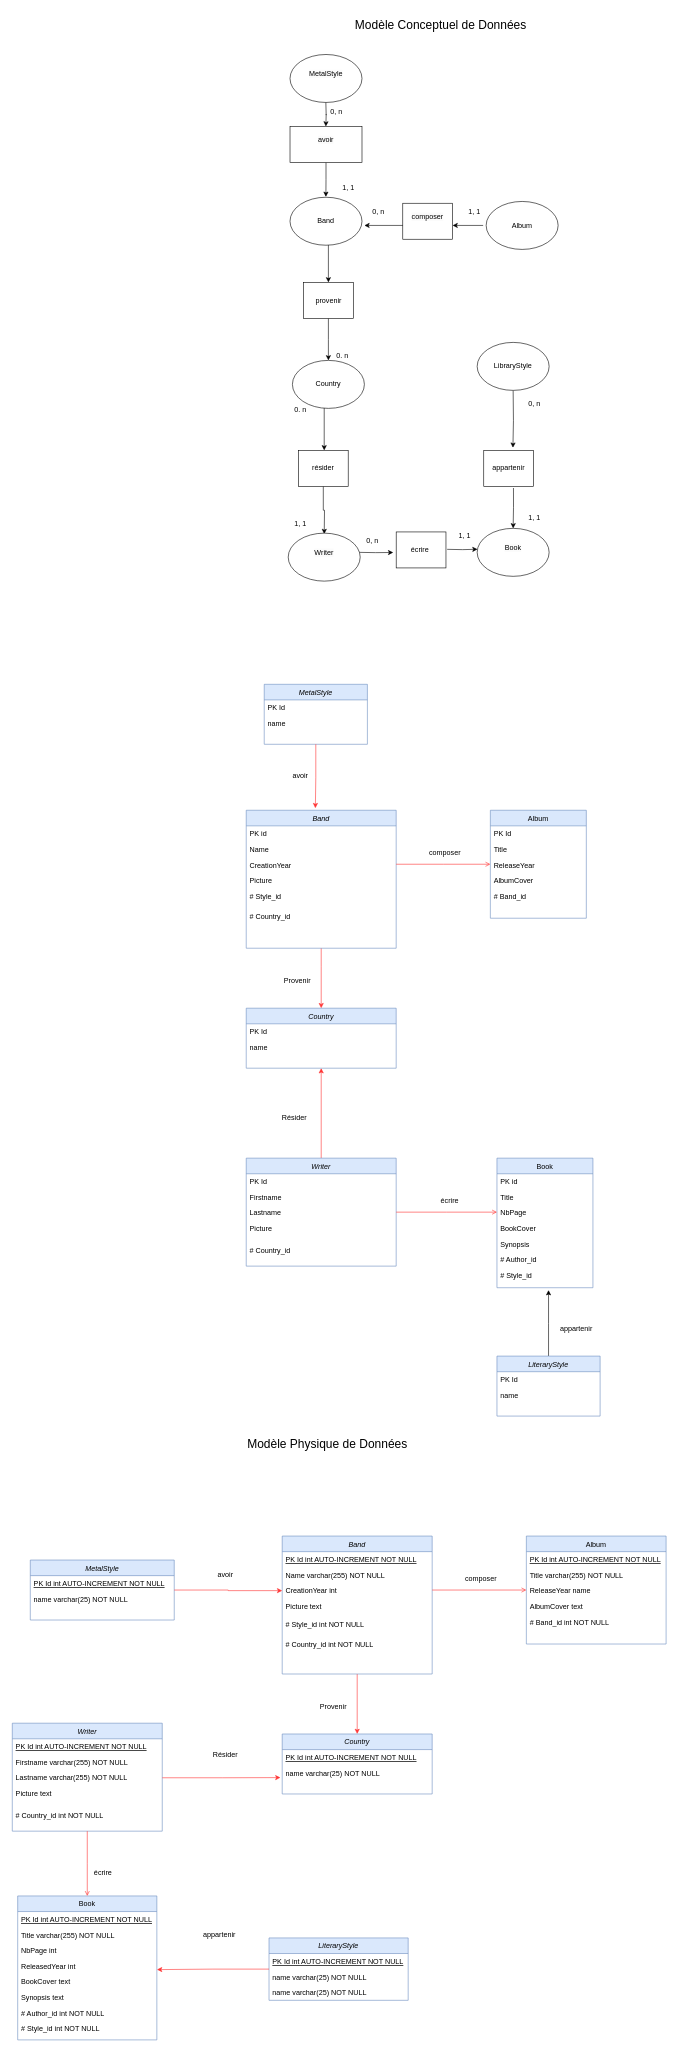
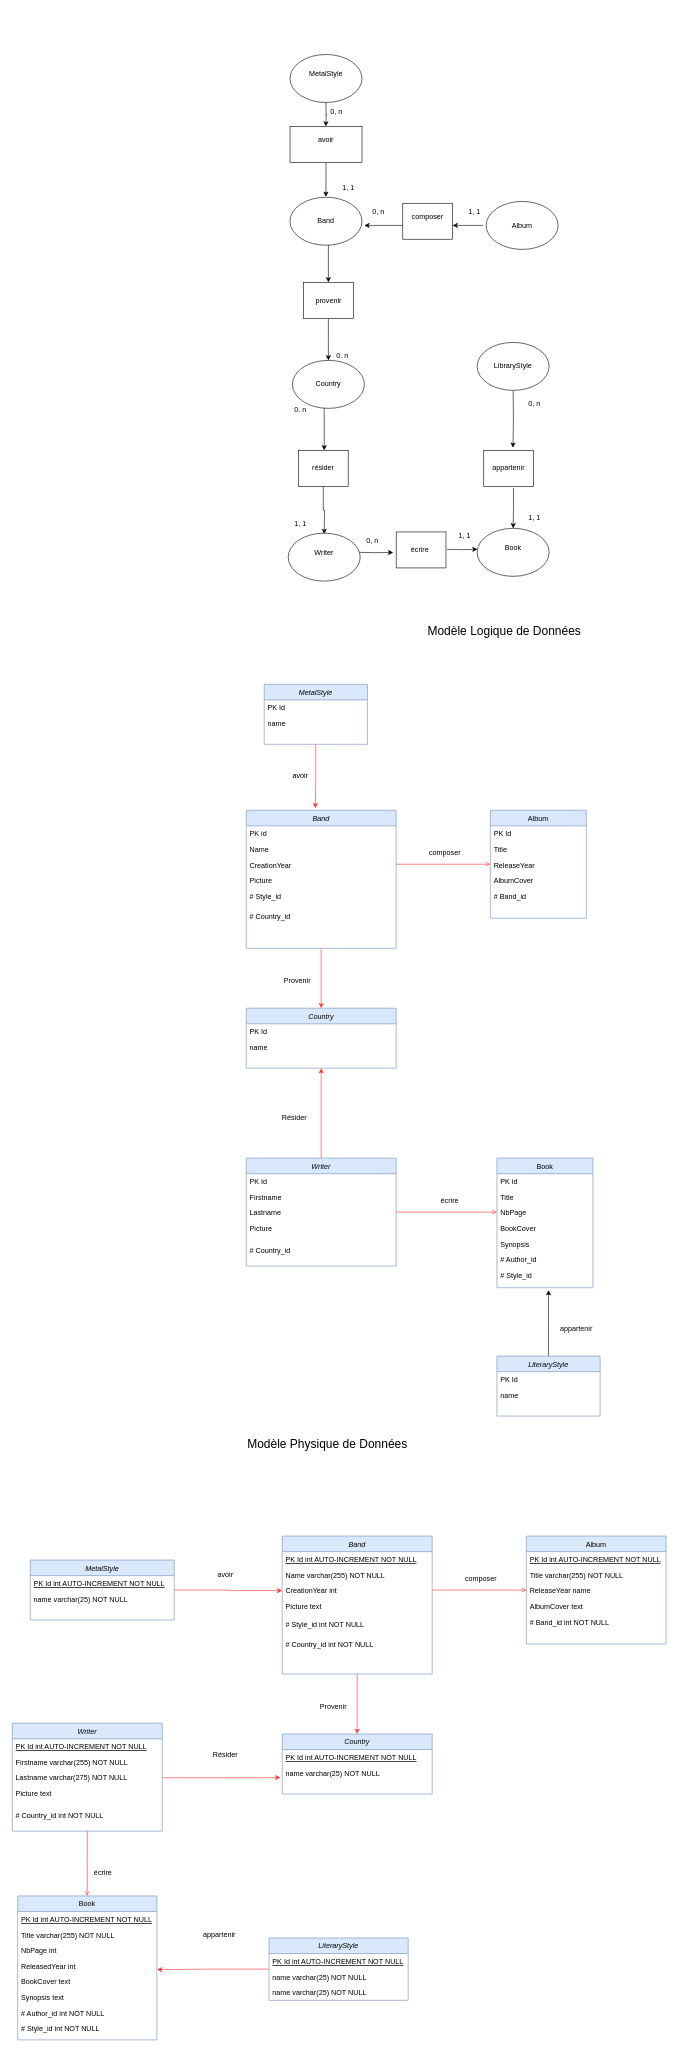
(441, 24) -> none
none -> (504, 630)
(73, 1778) -> (73, 1778)
